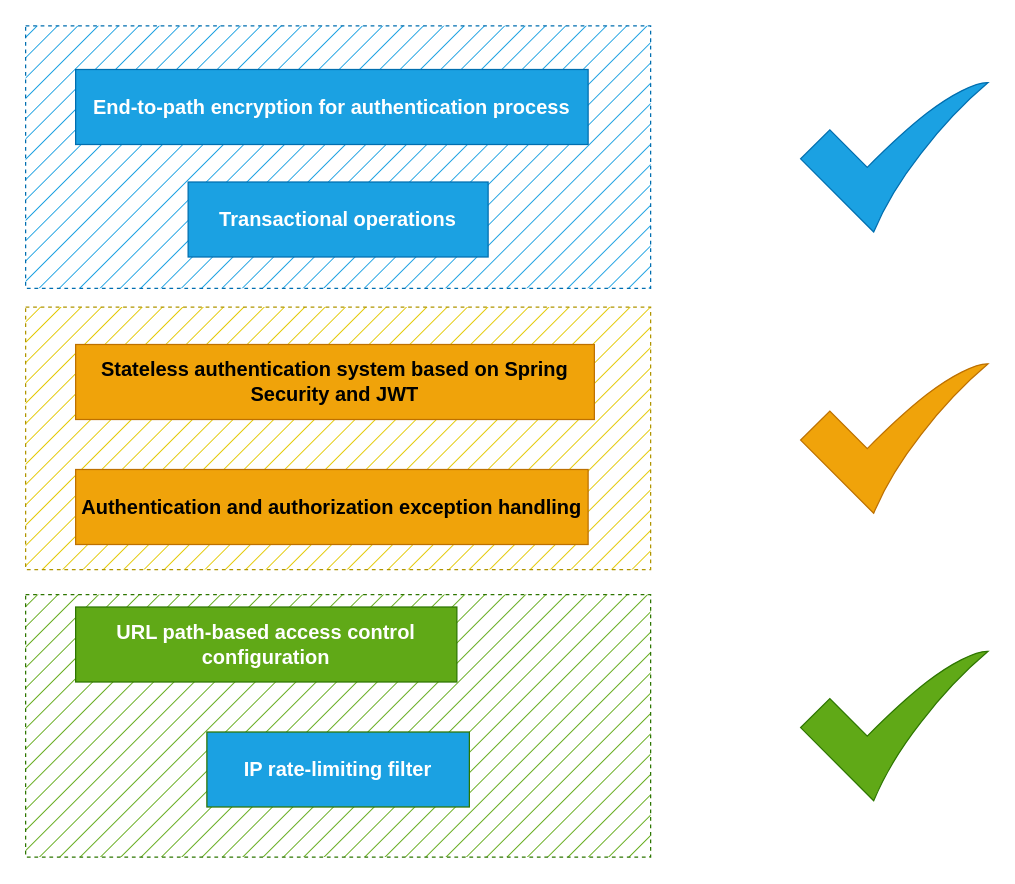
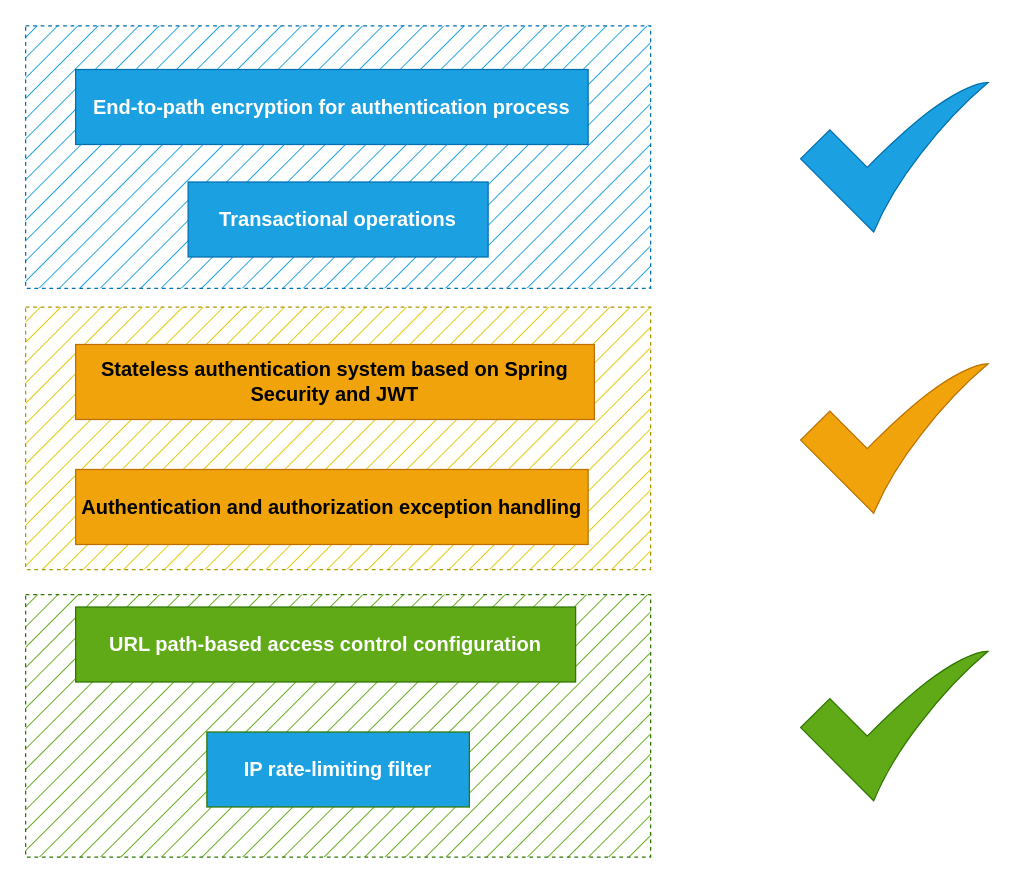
(266, 644) -> (326, 644)
